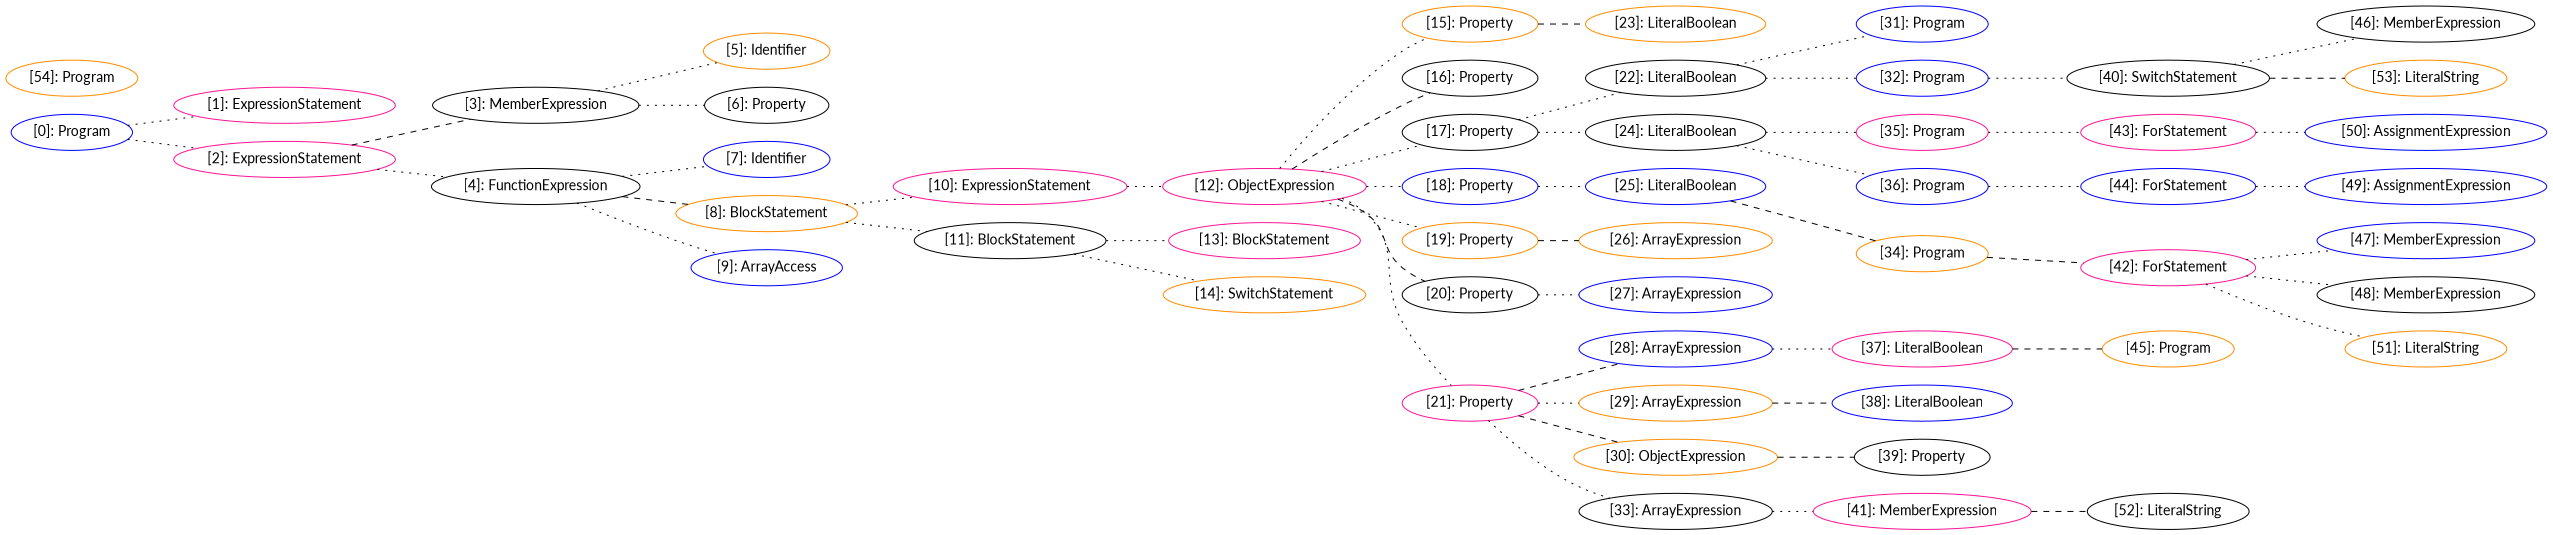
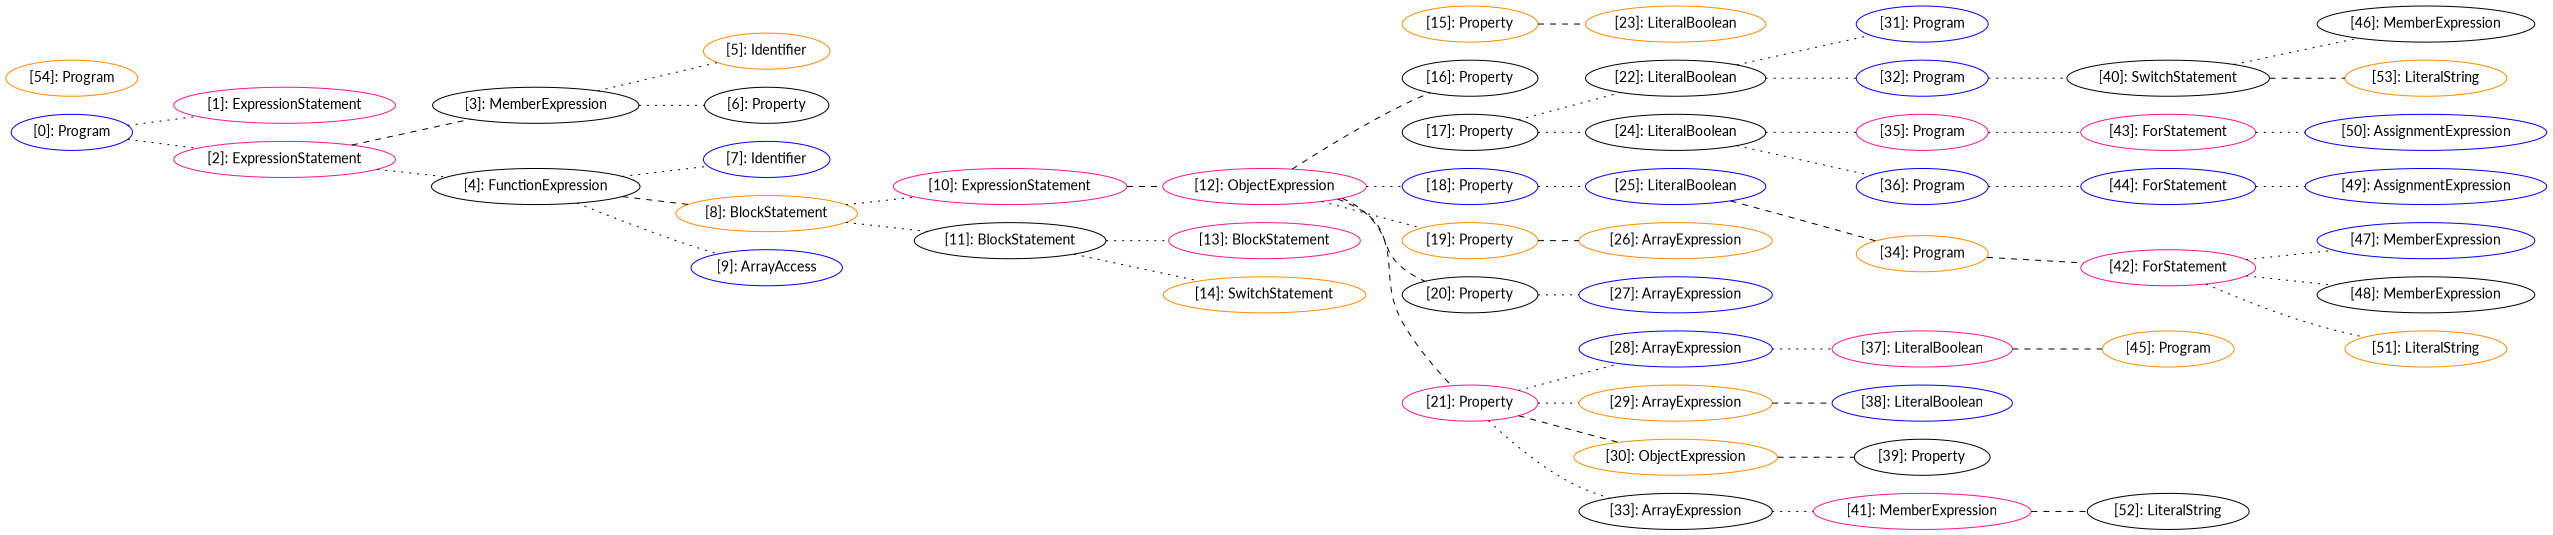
(1347, 96) -> none
(1372, 158) -> none
(1145, 187) -> (1145, 187)
(1392, 291) -> (1392, 291)
(1569, 377) -> (1569, 377)
